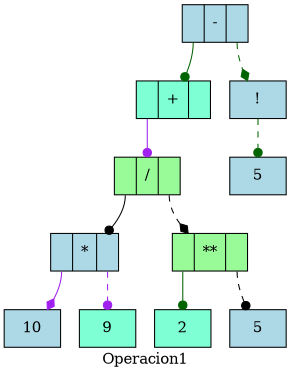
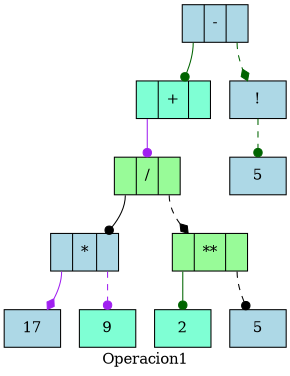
(32, 328) -> (32, 328)
